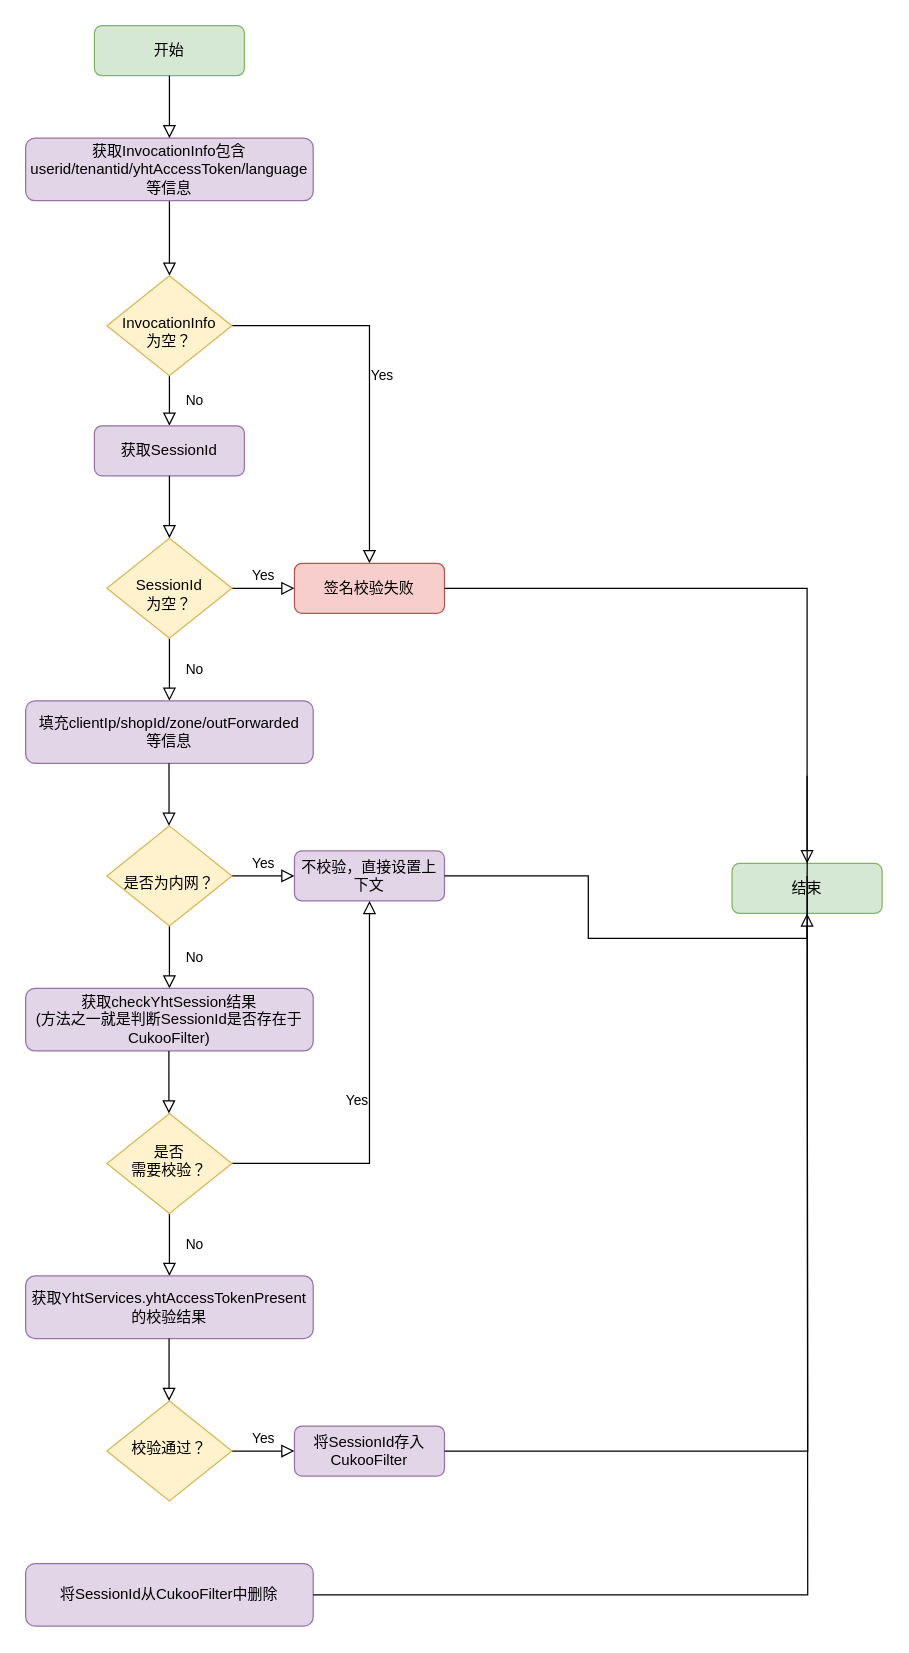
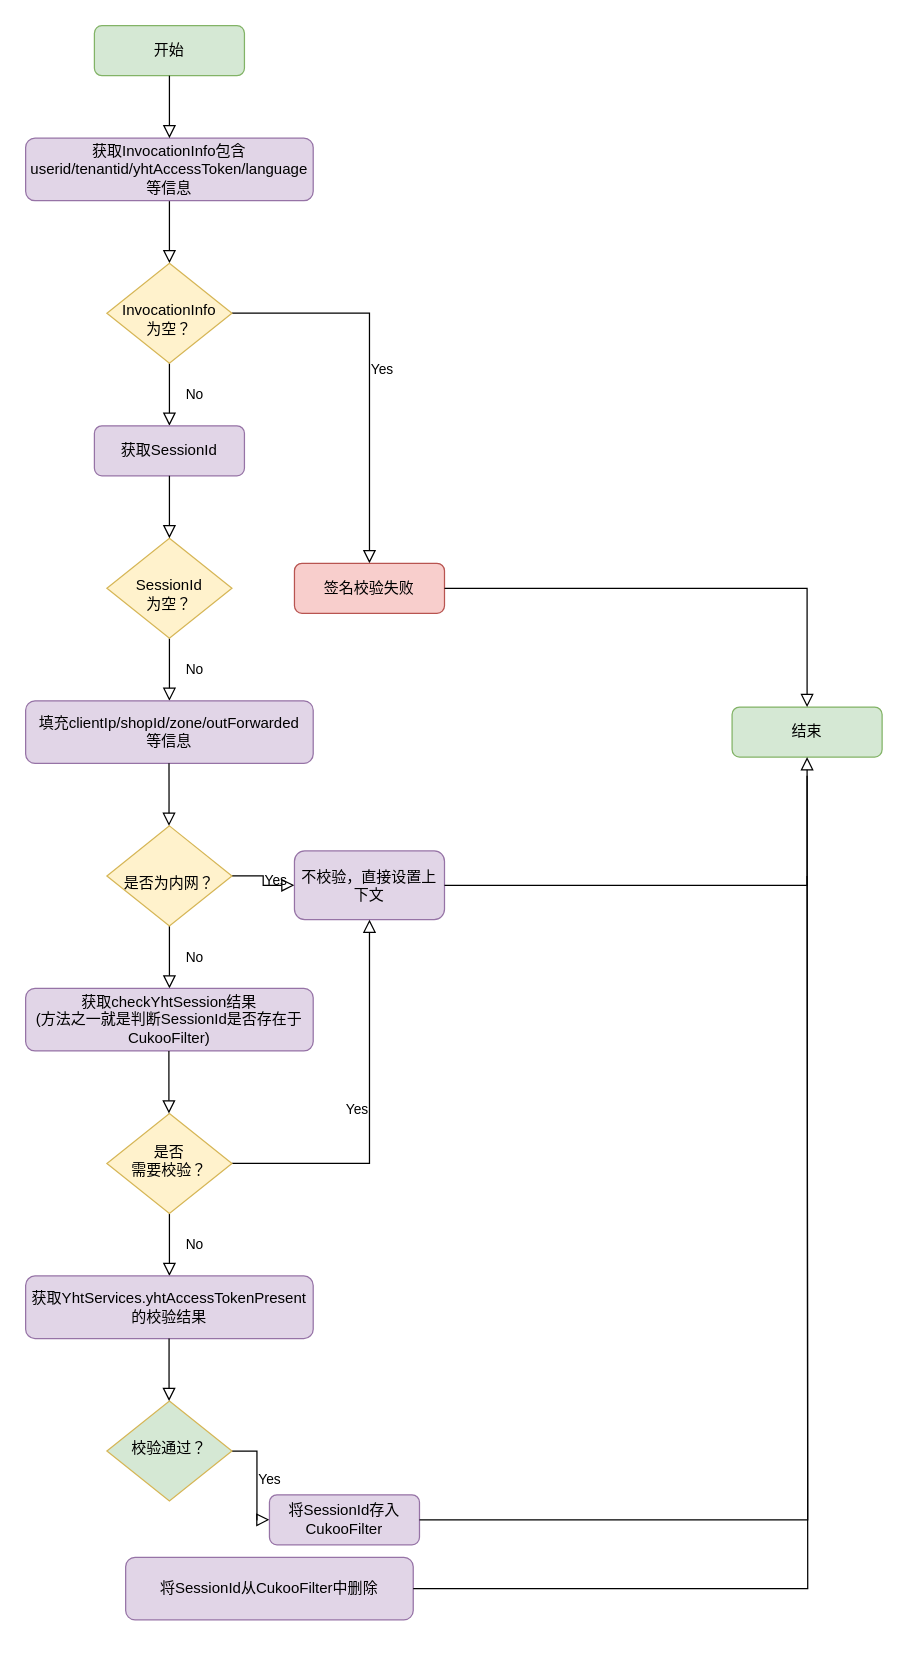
(169, 326) -> (169, 313)
(256, 588) -> none
(369, 876) -> (369, 885)
(807, 888) -> (807, 732)
(169, 1451) -> (169, 1451)
(369, 1451) -> (344, 1519)
(169, 1594) -> (269, 1588)
